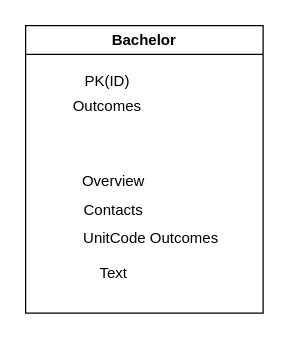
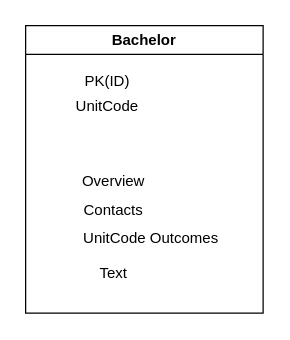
(108, 107) -> (108, 107)
